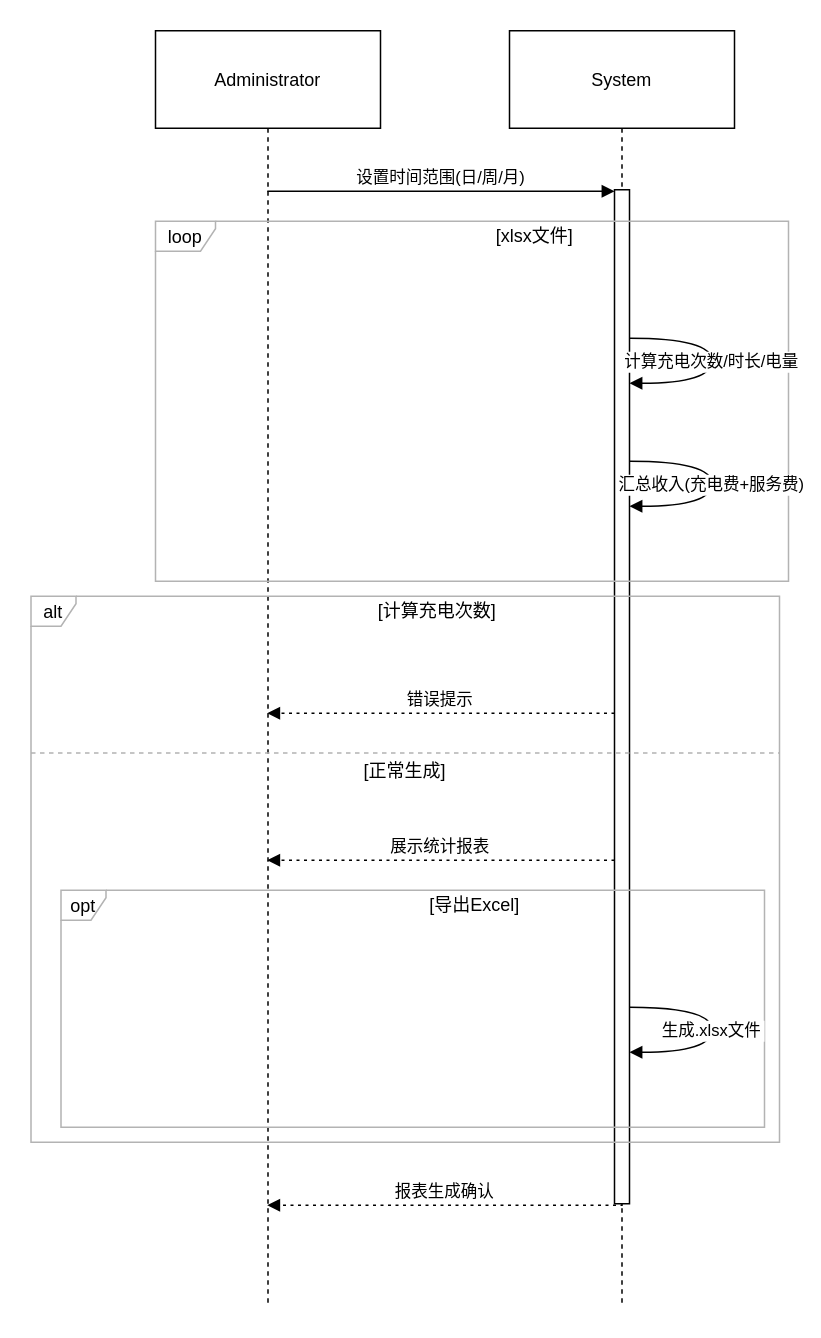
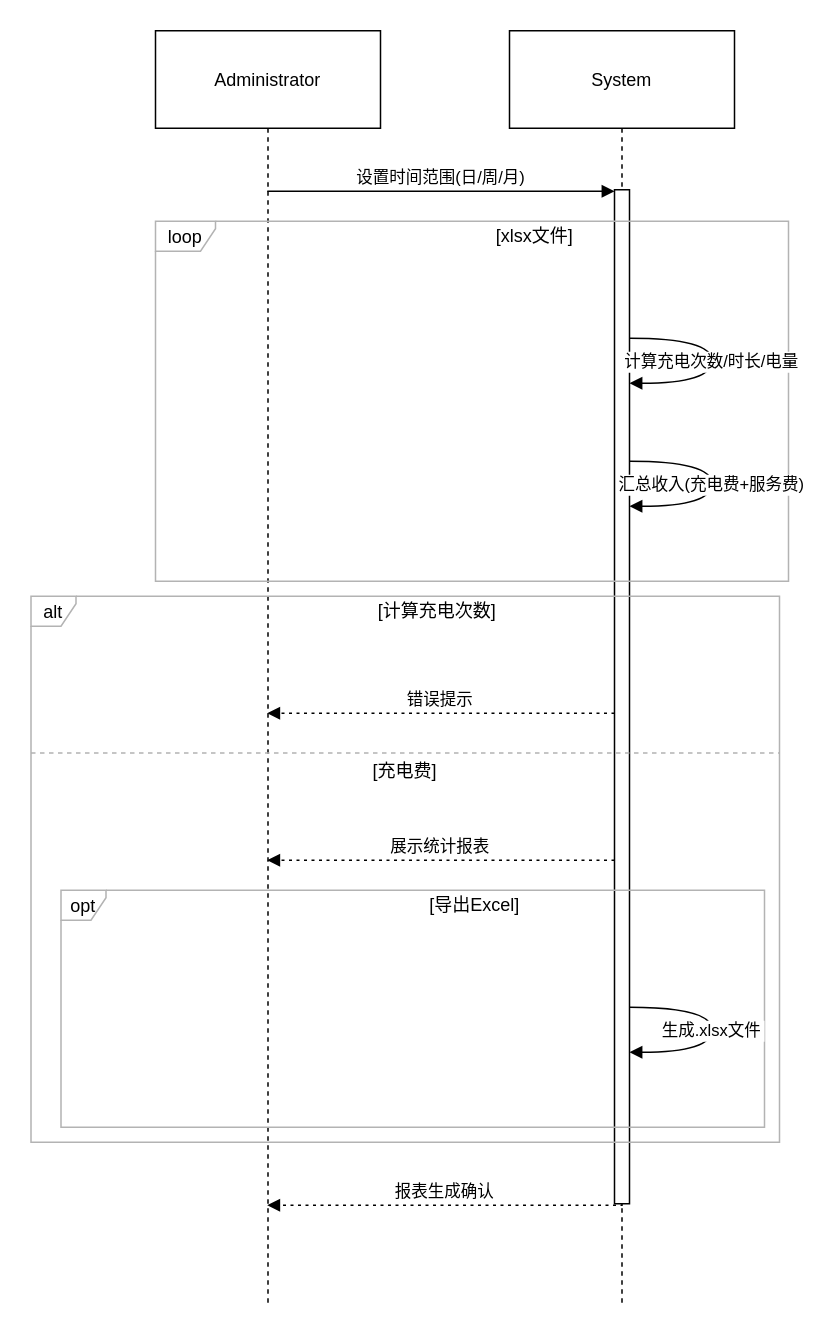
(405, 772) -> (405, 772)
